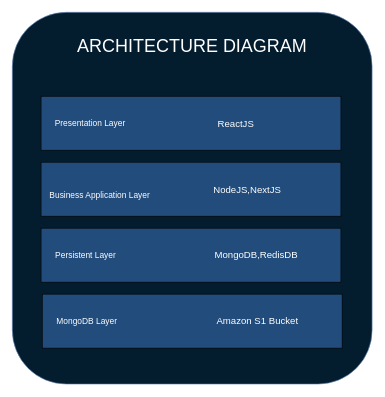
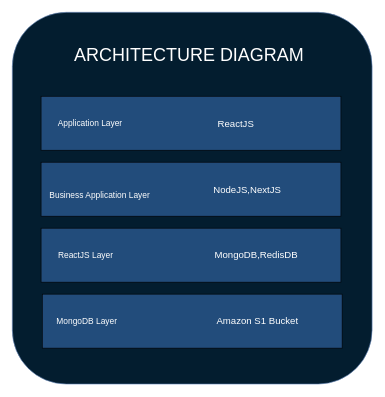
(192, 45) -> (189, 54)
(90, 123) -> (90, 123)
(86, 255) -> (86, 255)
